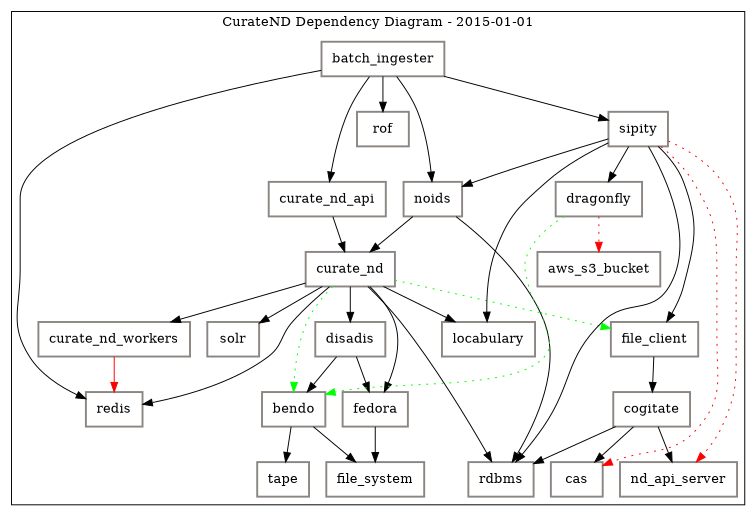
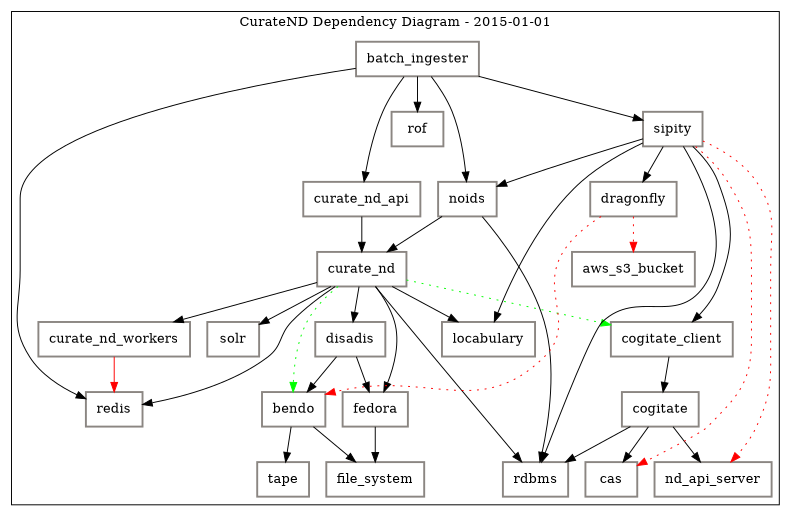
(655, 339) -> (672, 339)
(522, 370) -> (522, 374)
